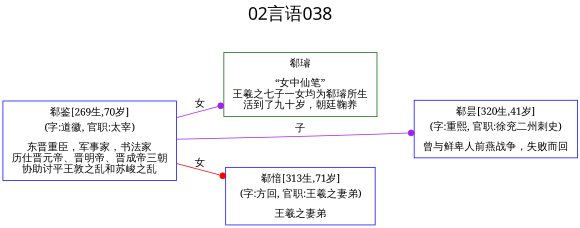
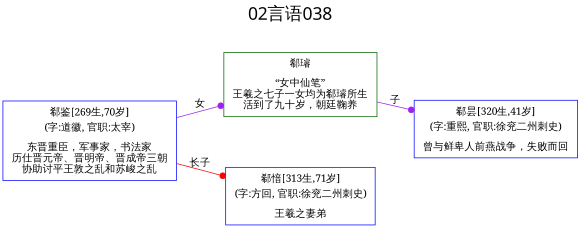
(292, 137) -> (393, 106)
(200, 163) -> (200, 163)
(301, 194) -> (301, 194)
